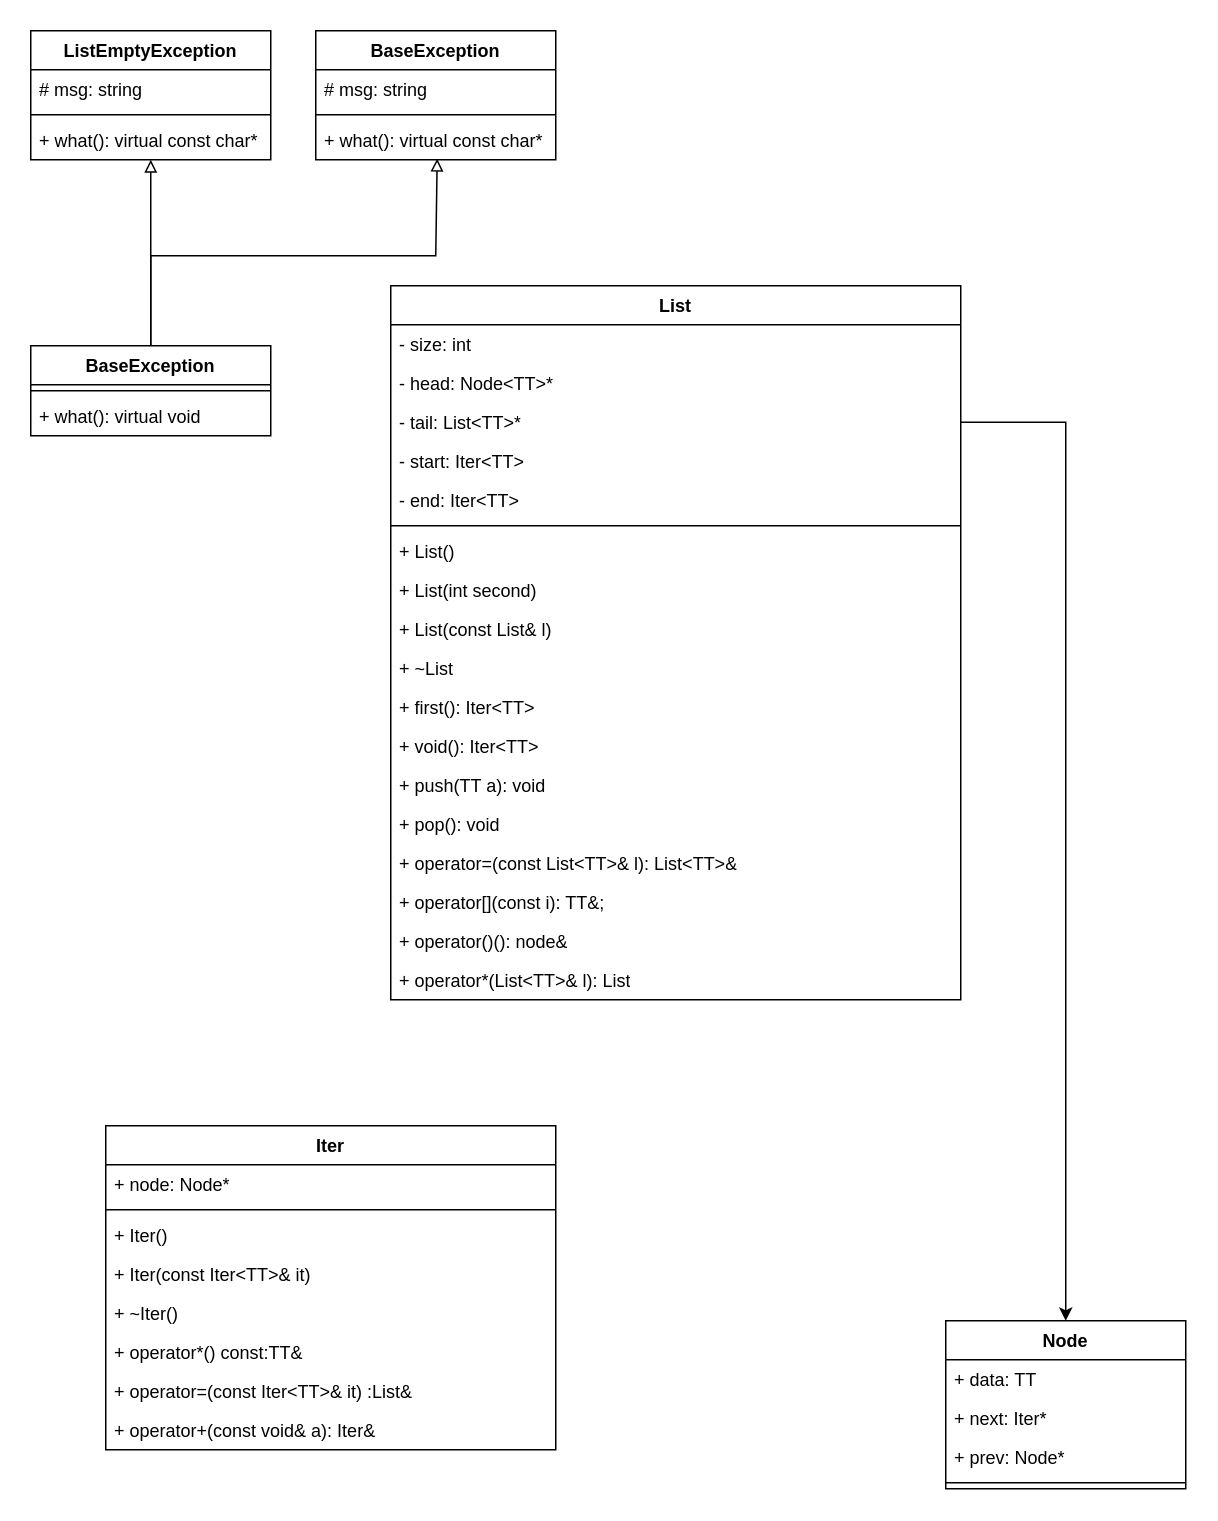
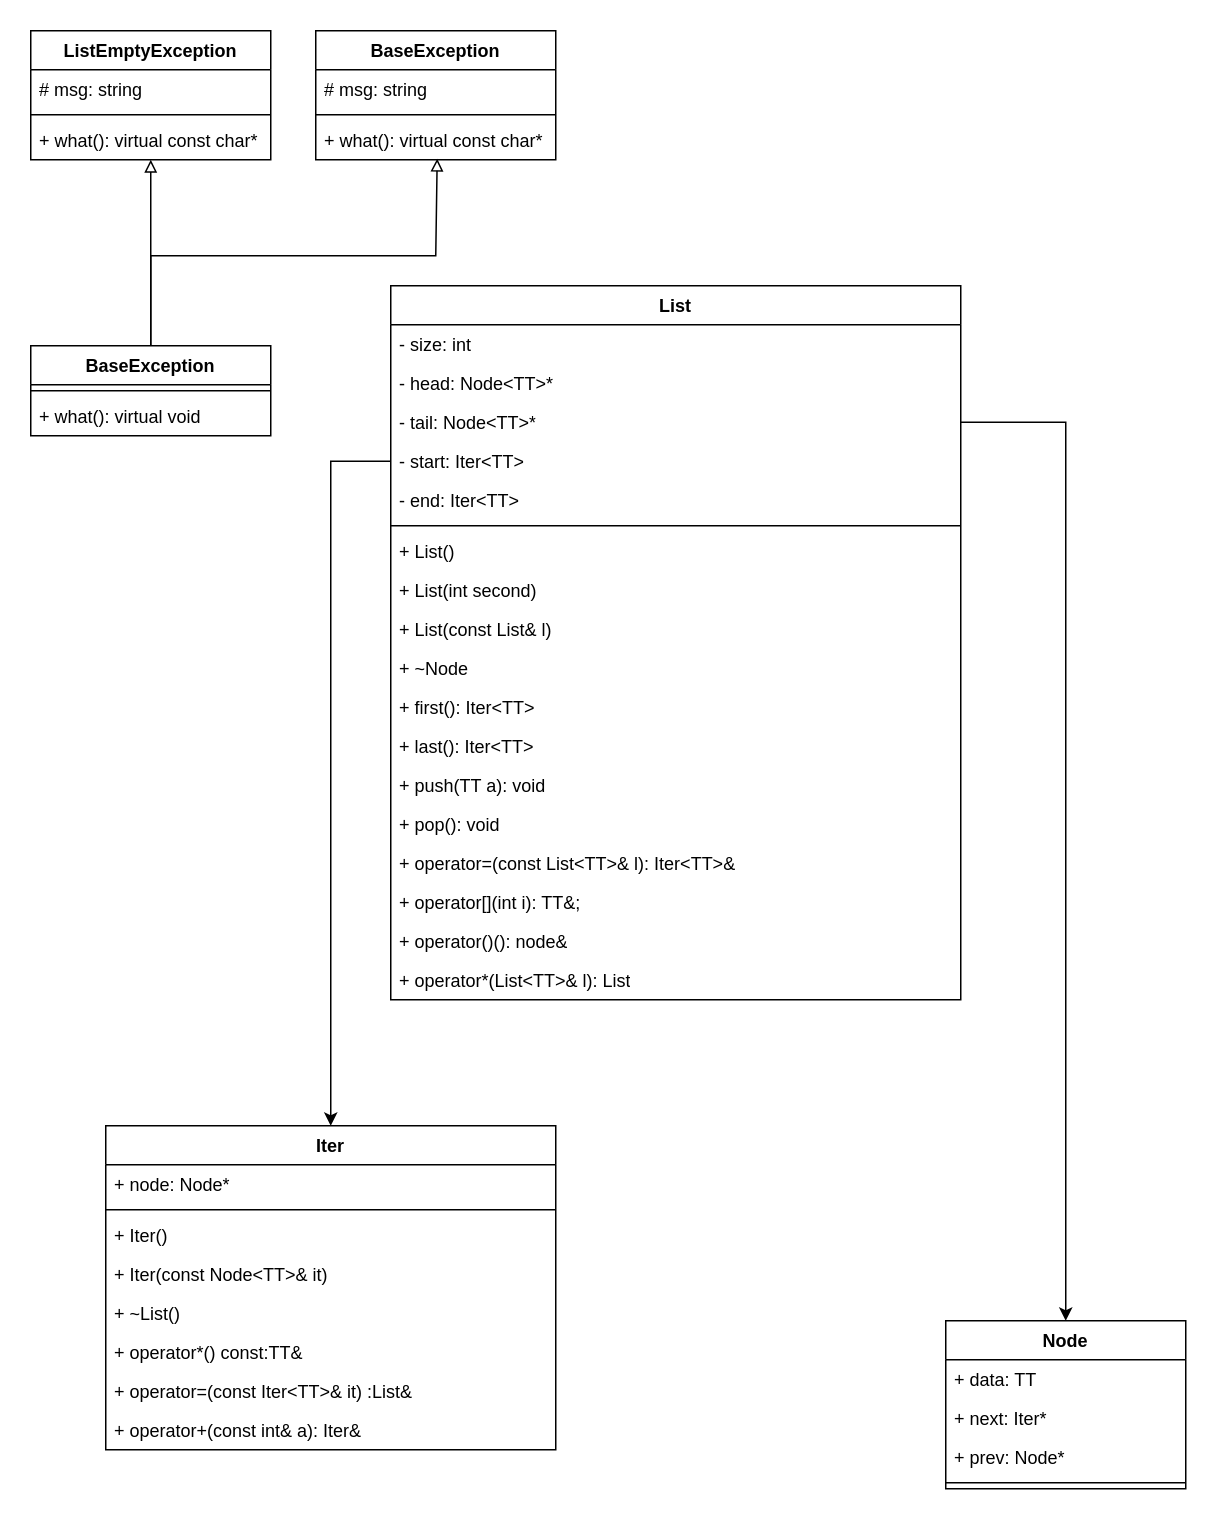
(471, 424) -> (474, 424)
(430, 670) -> (433, 670)
(481, 748) -> (481, 748)
none -> (331, 760)
(588, 865) -> (590, 865)
(522, 904) -> (509, 904)
(236, 1276) -> (236, 1276)
(158, 1315) -> (155, 1315)
(267, 1432) -> (262, 1432)
